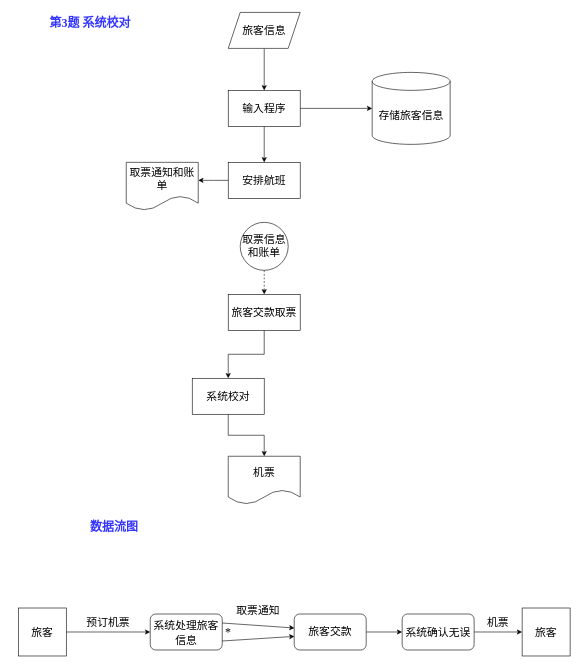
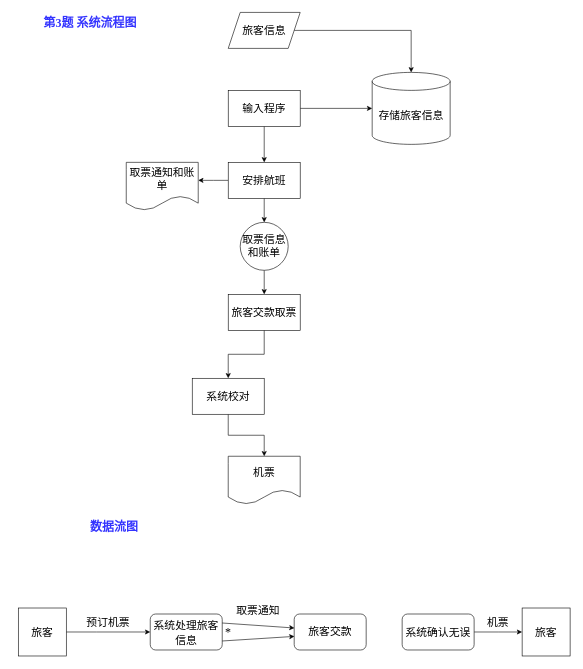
(90, 23) -> (90, 23)
(264, 84) -> (353, 30)
none -> (264, 216)
(264, 279) -> (264, 279)
(396, 632) -> none
